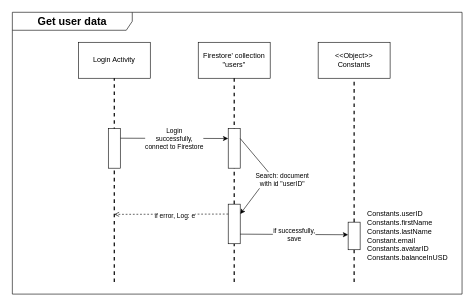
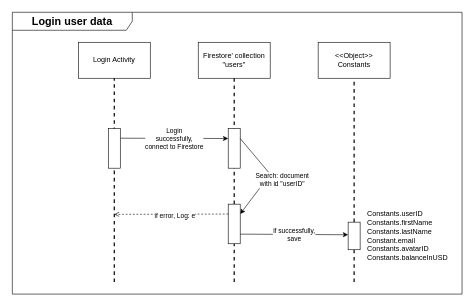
(72, 21) -> (72, 21)
